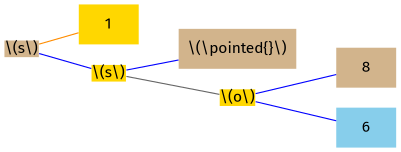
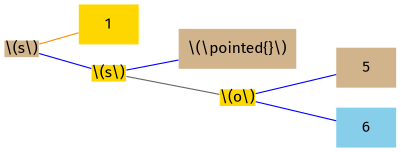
(366, 68) -> (366, 68)
